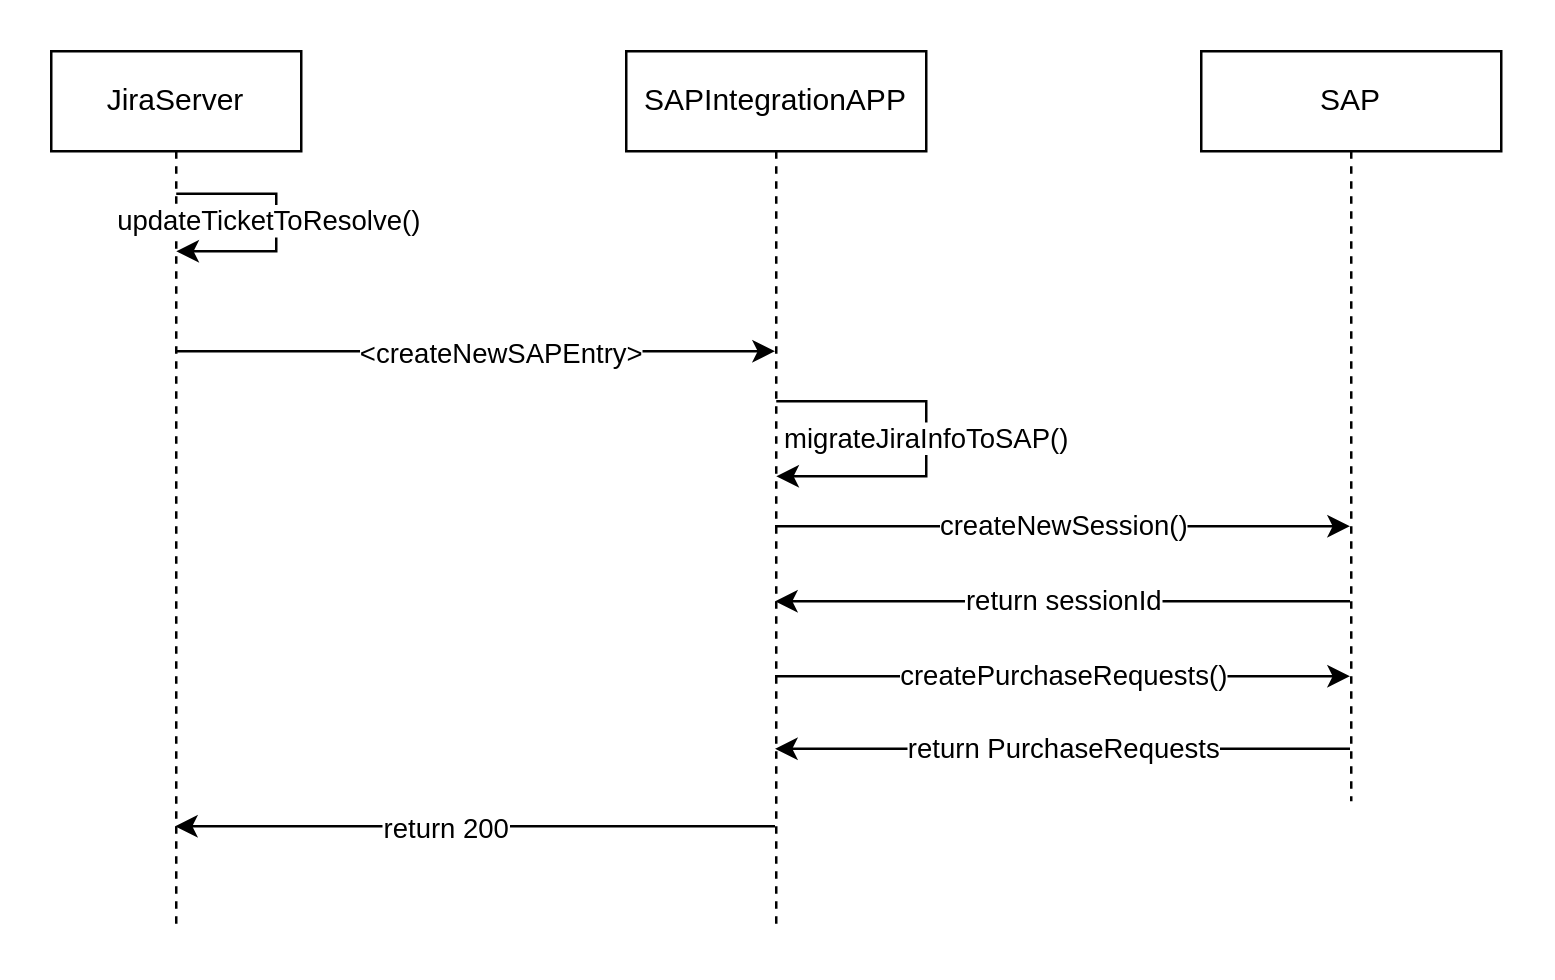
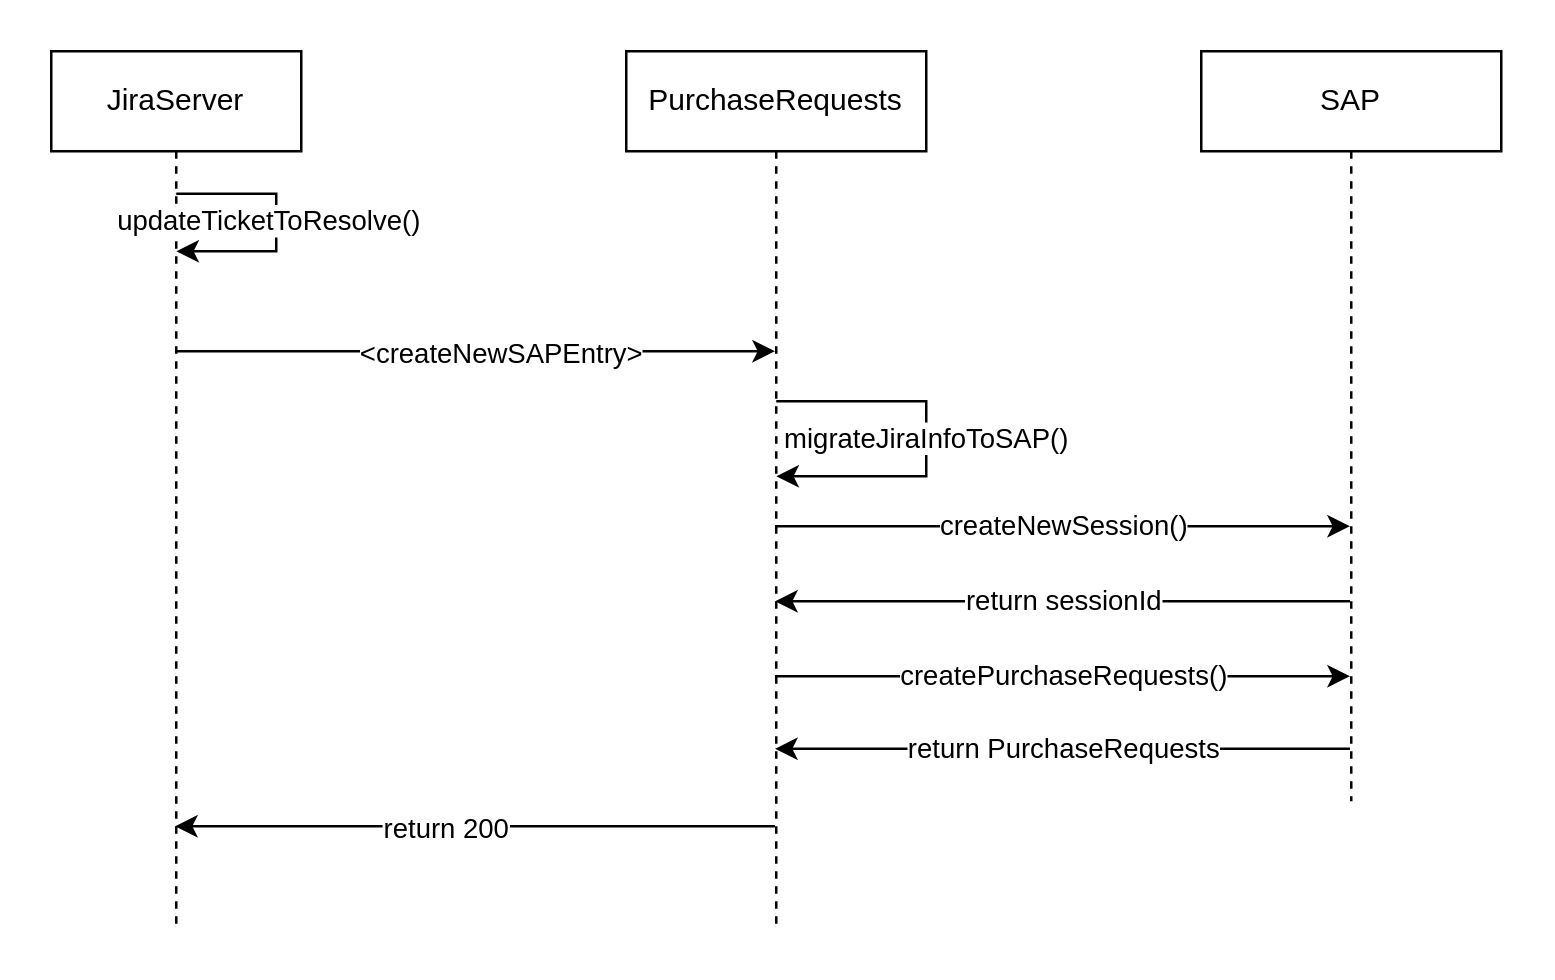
(776, 101) -> (776, 101)
